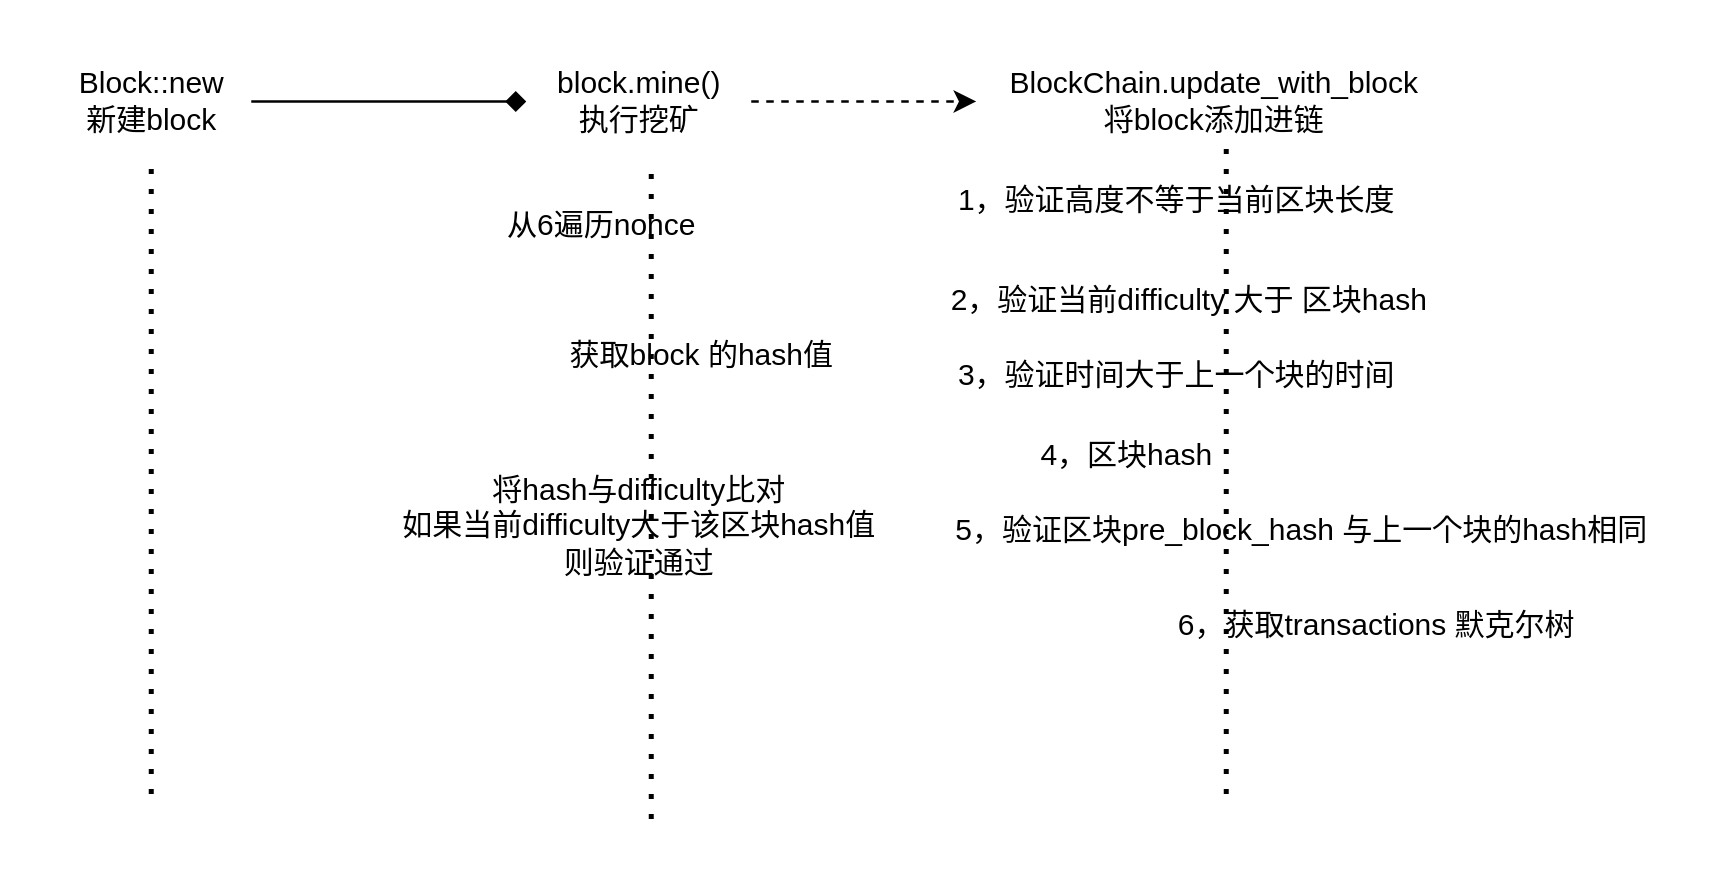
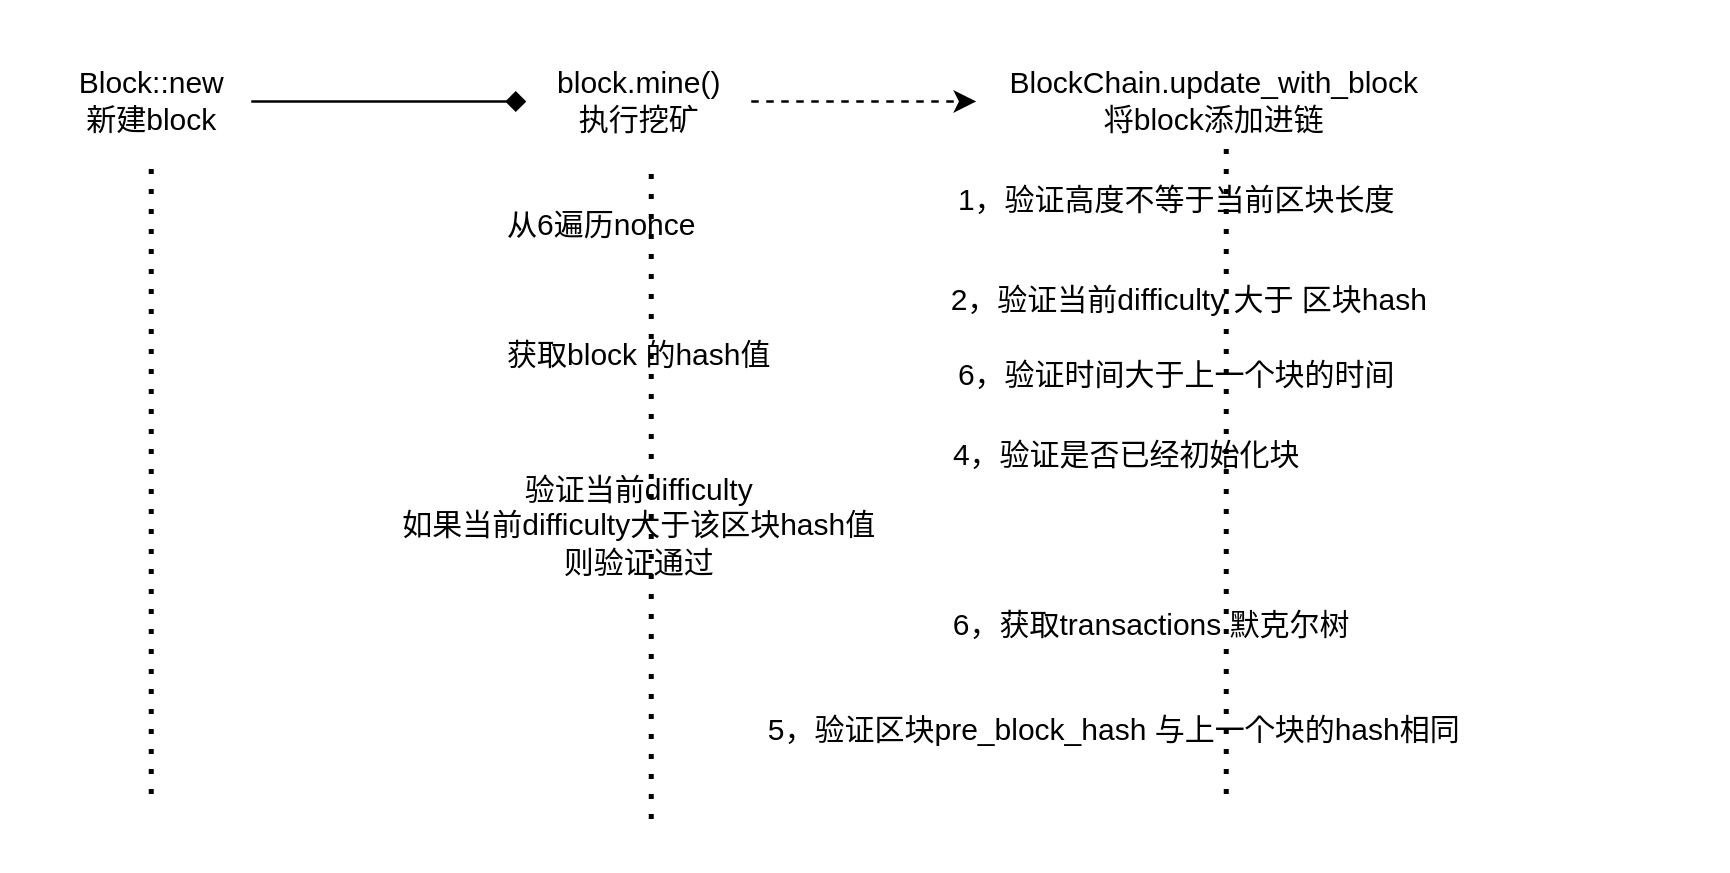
(701, 356) -> (639, 356)
(1178, 376) -> (1178, 376)
(1128, 456) -> (1128, 456)
(640, 526) -> (640, 526)
(1301, 531) -> (1114, 731)
(1376, 626) -> (1151, 626)
